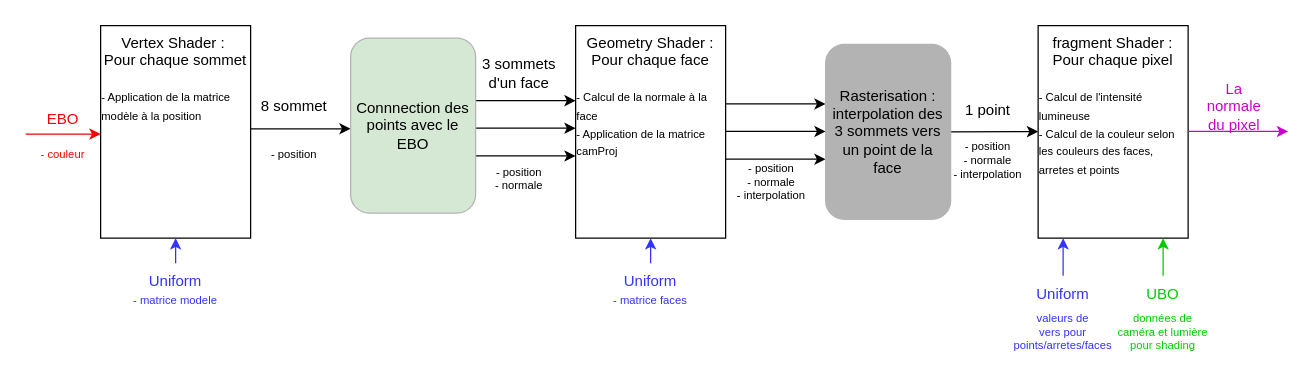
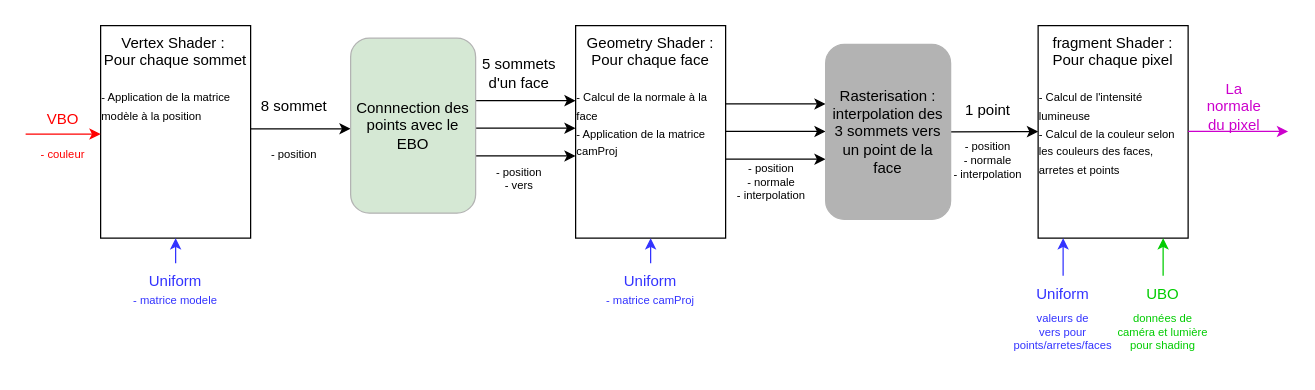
(519, 73) -> (519, 73)
(63, 119) -> (63, 119)
(519, 172) -> (519, 172)
(650, 301) -> (650, 301)
